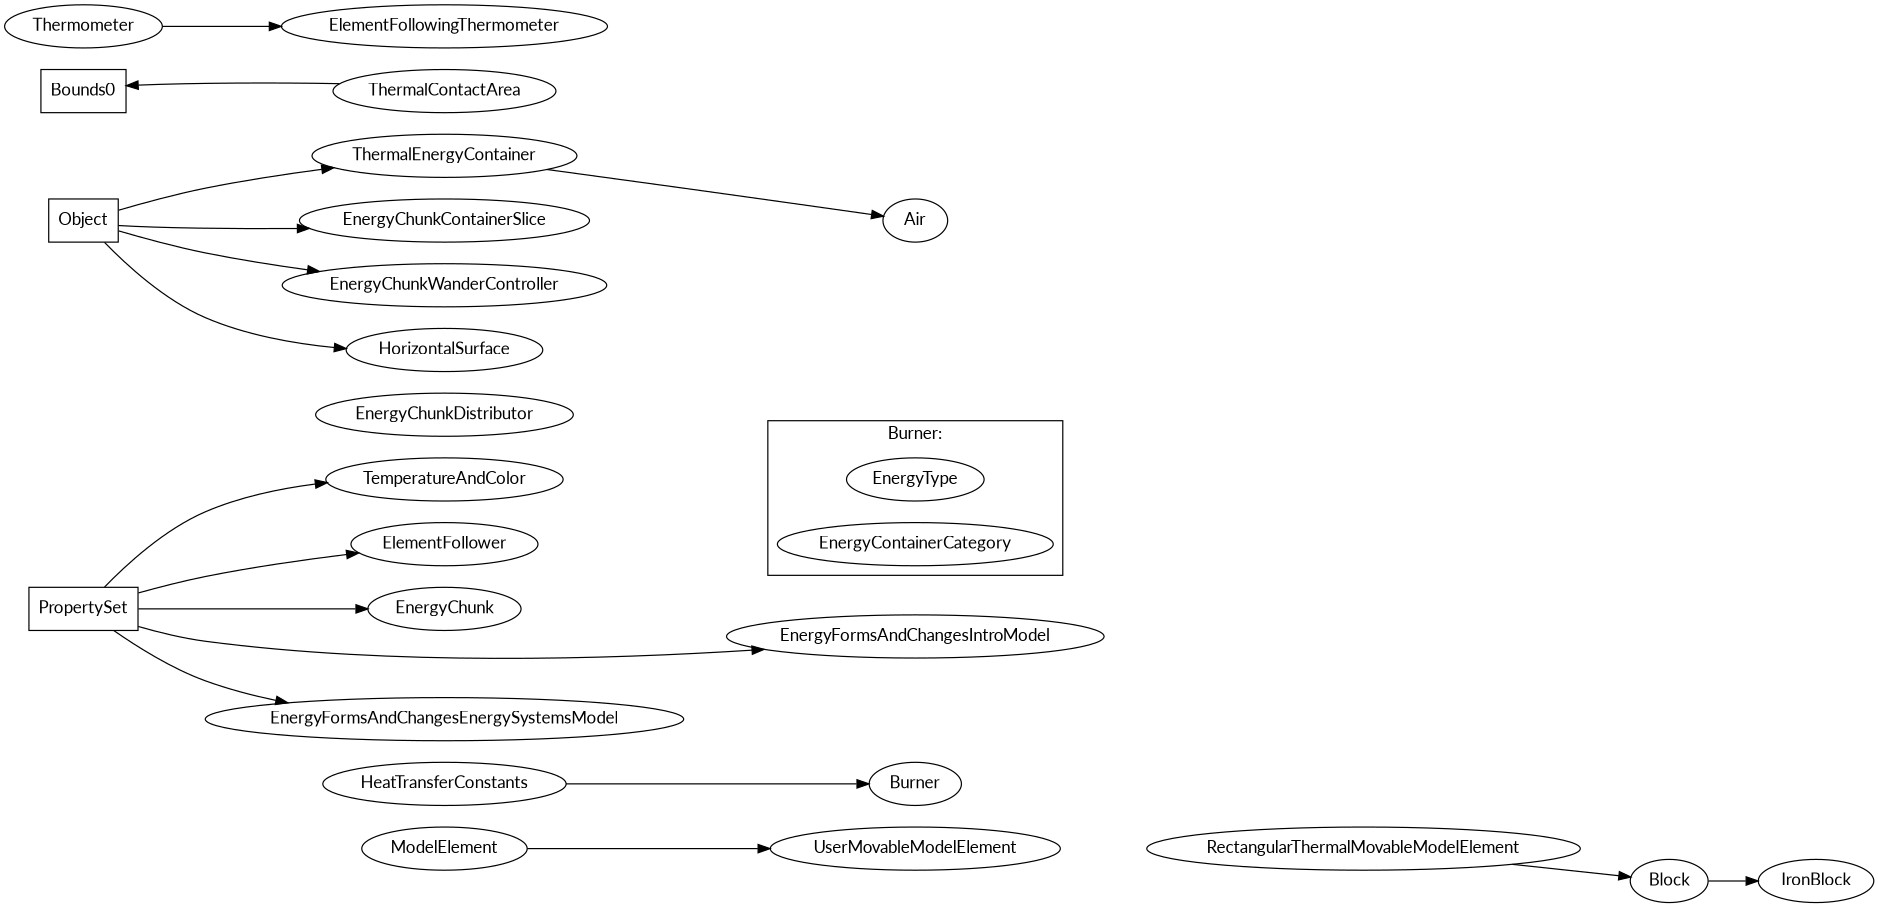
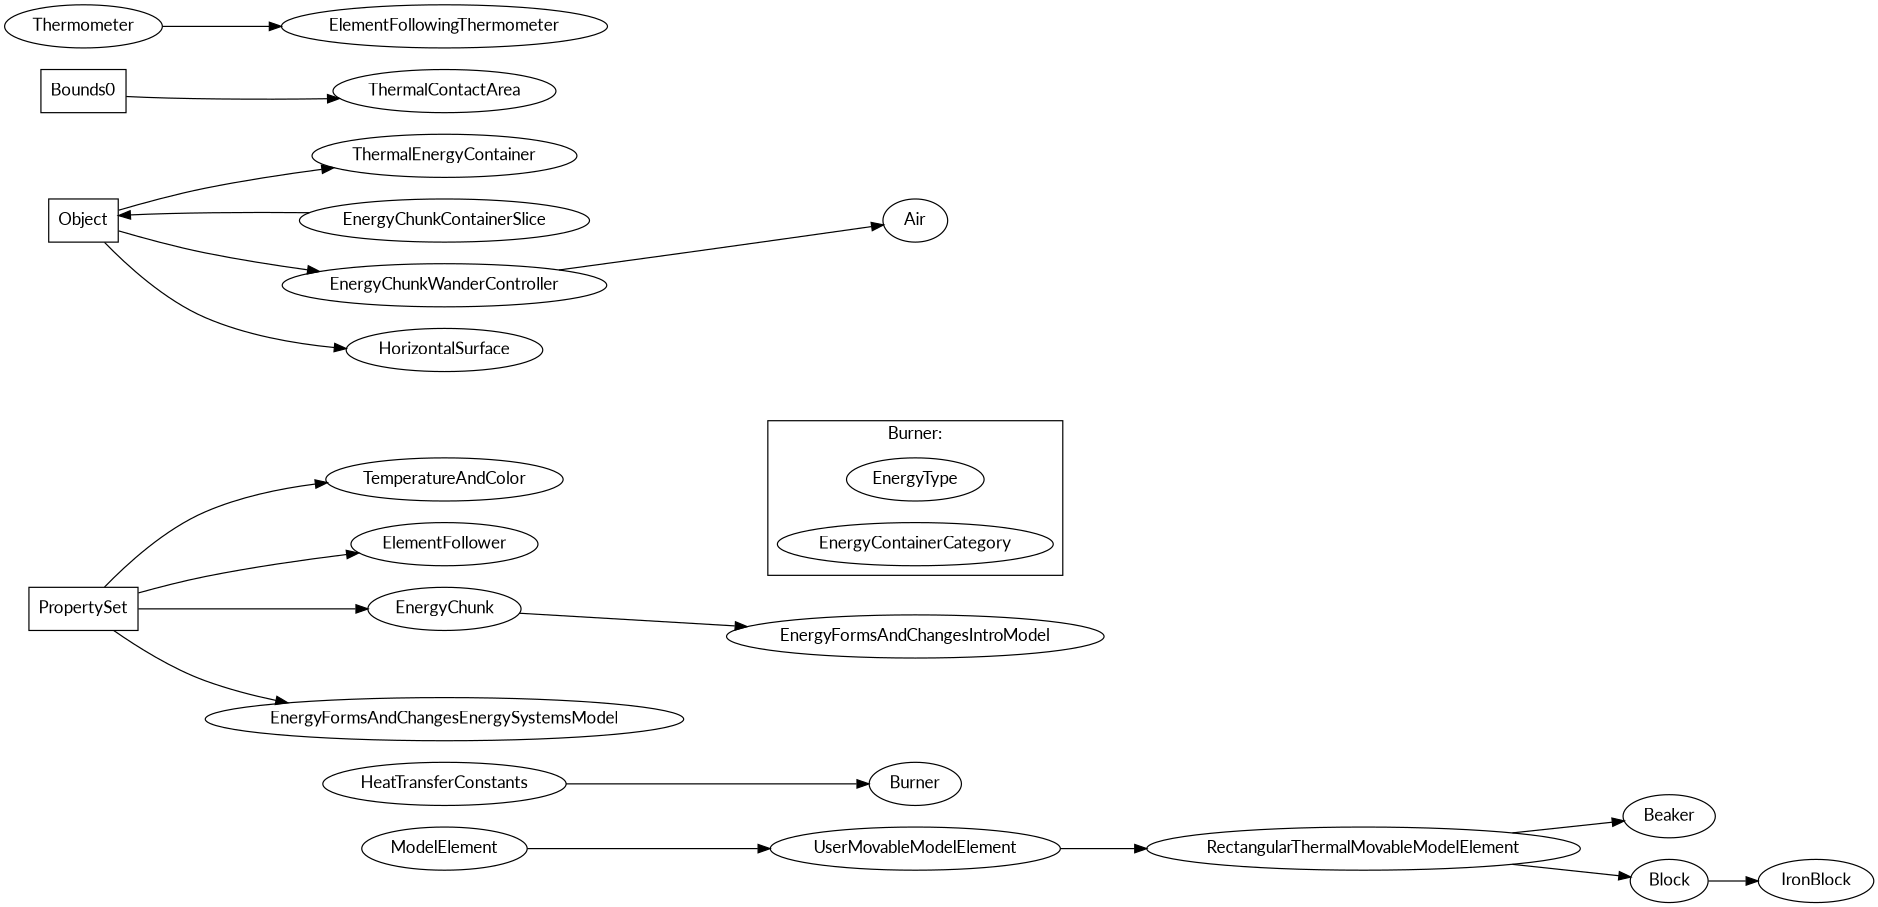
(239, 83) -> (227, 99)
(709, 192) -> (715, 249)
(208, 228) -> (220, 213)
(444, 415) -> none
(444, 658) -> (627, 620)
none -> (1669, 816)
none -> (1098, 849)
